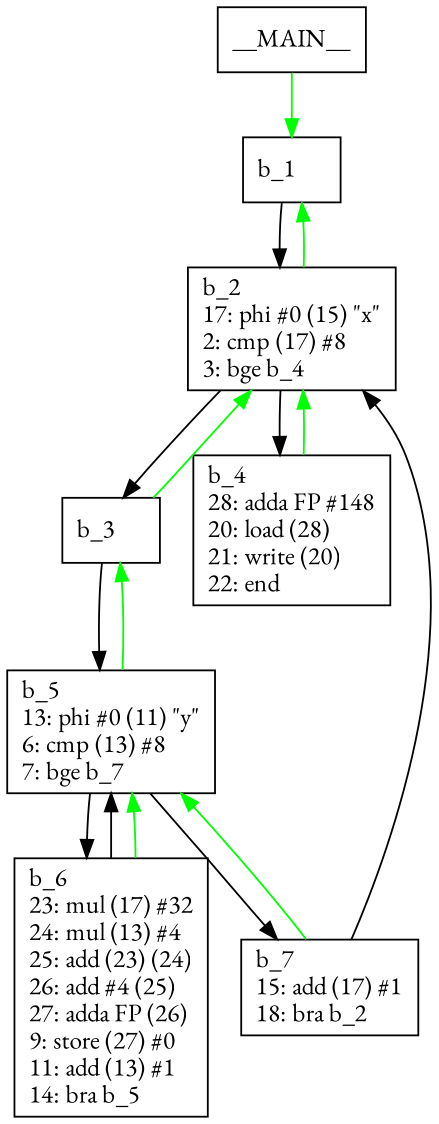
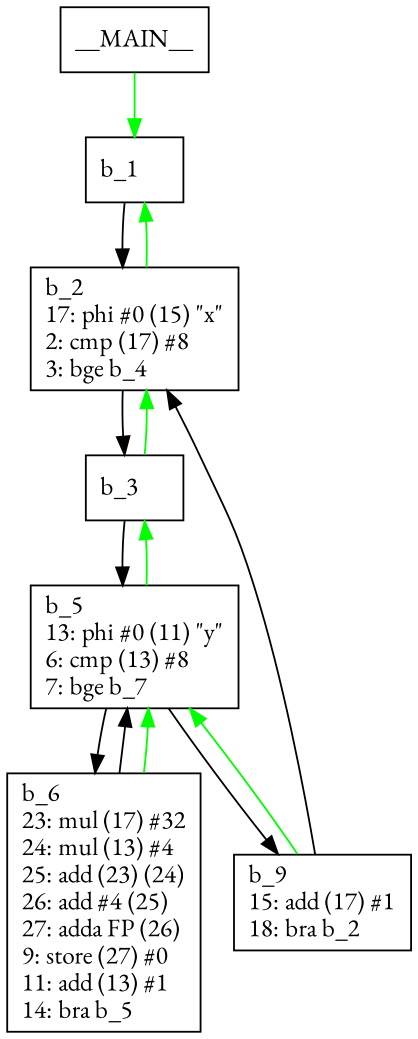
(292, 530) -> none
(330, 987) -> (323, 903)
